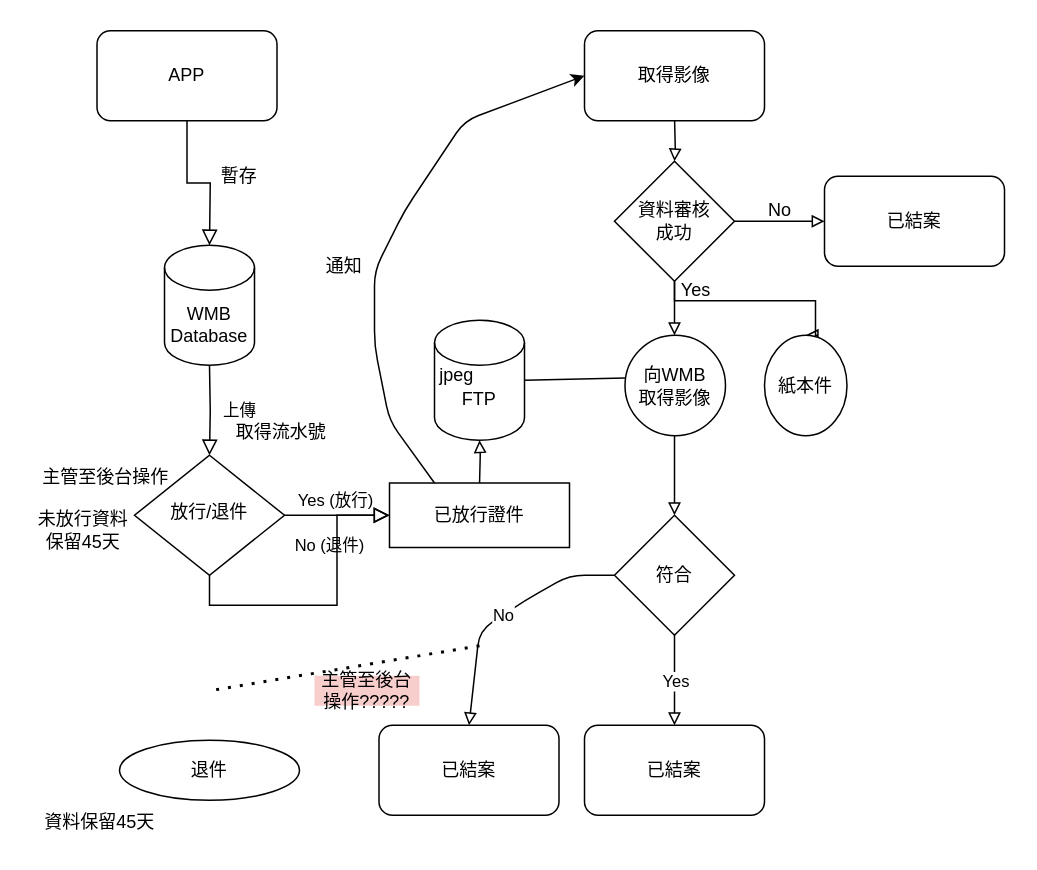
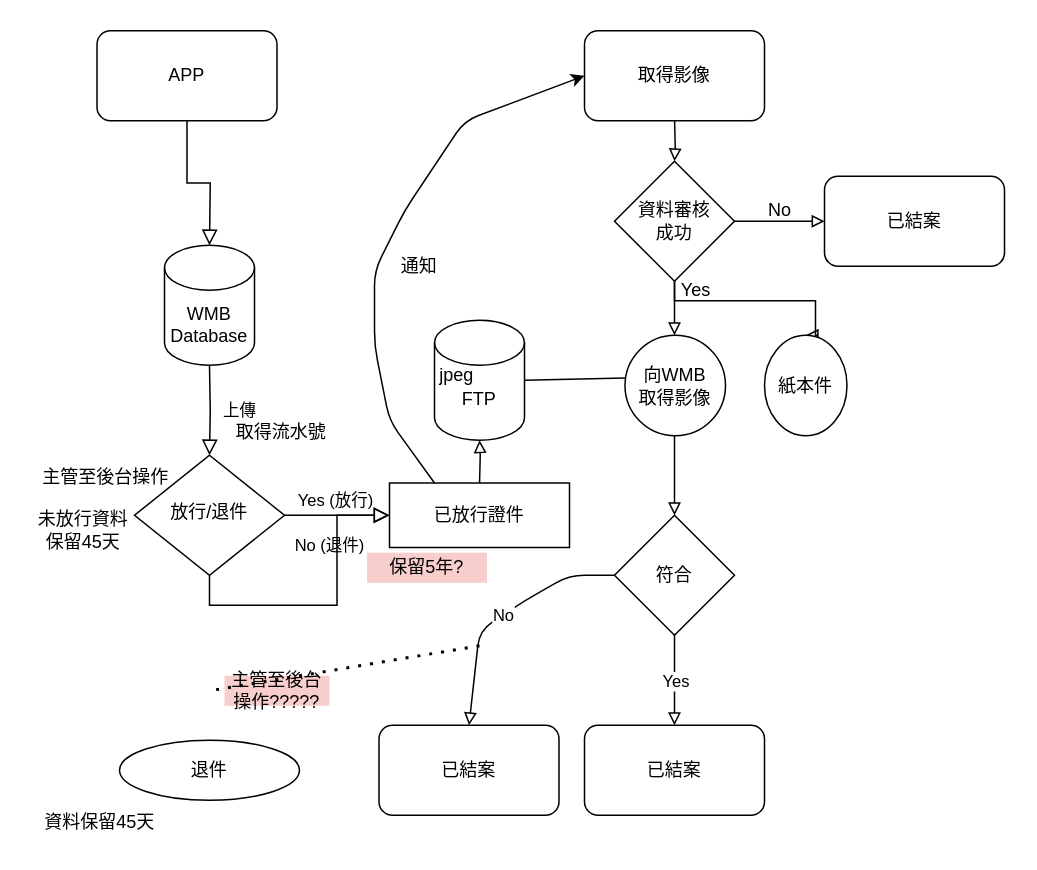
(239, 176) -> none
(344, 266) -> (419, 266)
none -> (427, 568)
(367, 691) -> (277, 691)
